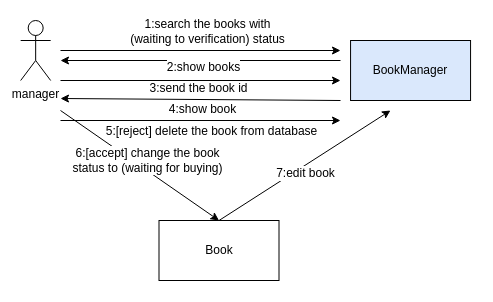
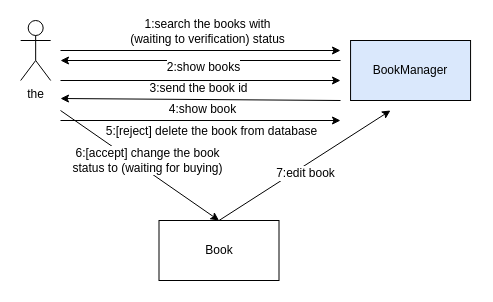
(36, 95) -> (36, 95)
